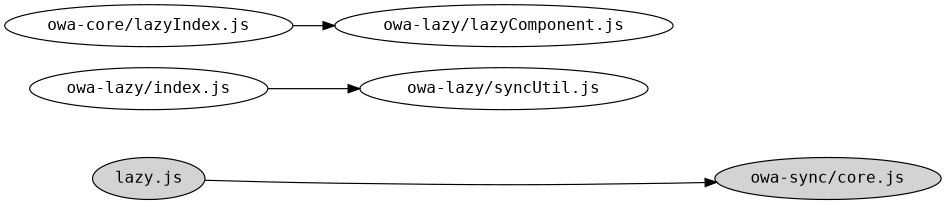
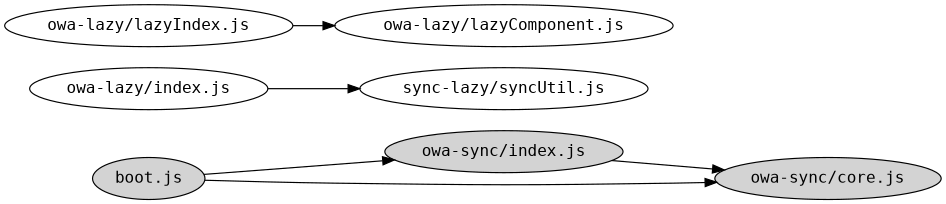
(149, 26) -> (149, 26)
(504, 89) -> (504, 89)
none -> (504, 152)
(149, 178) -> (149, 178)
